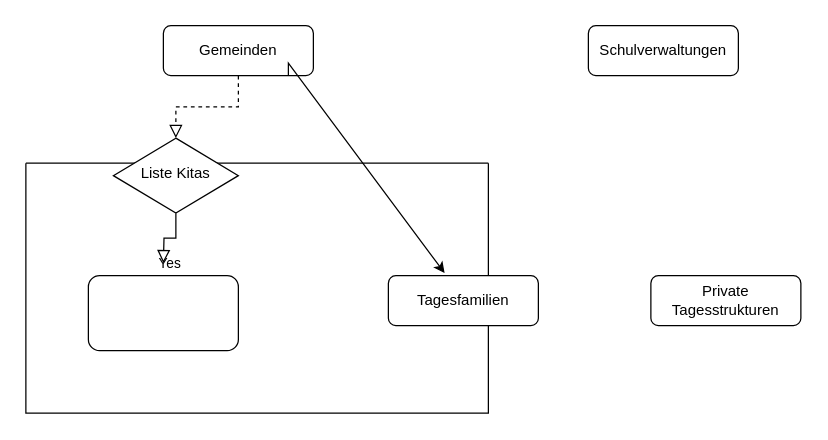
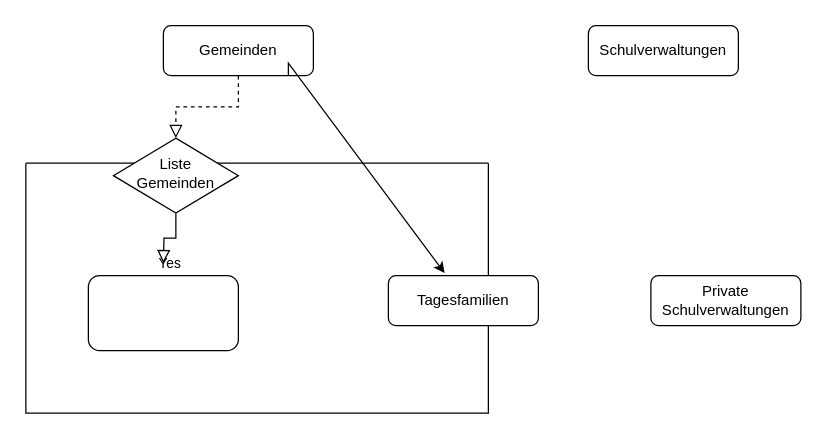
(176, 173) -> (176, 173)
(726, 301) -> (726, 301)
